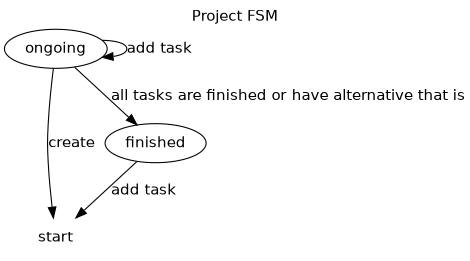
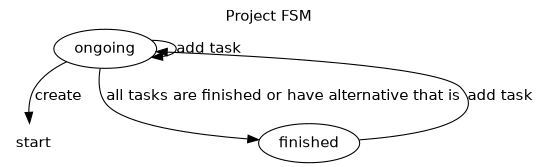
(111, 186) -> (384, 68)
